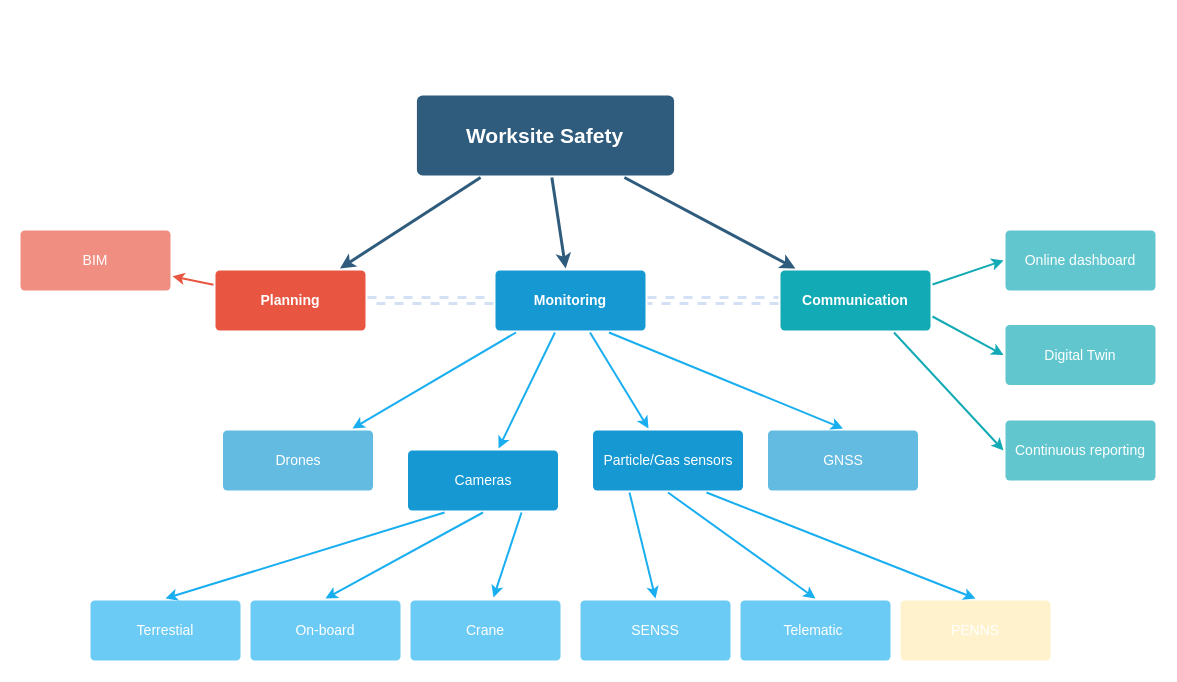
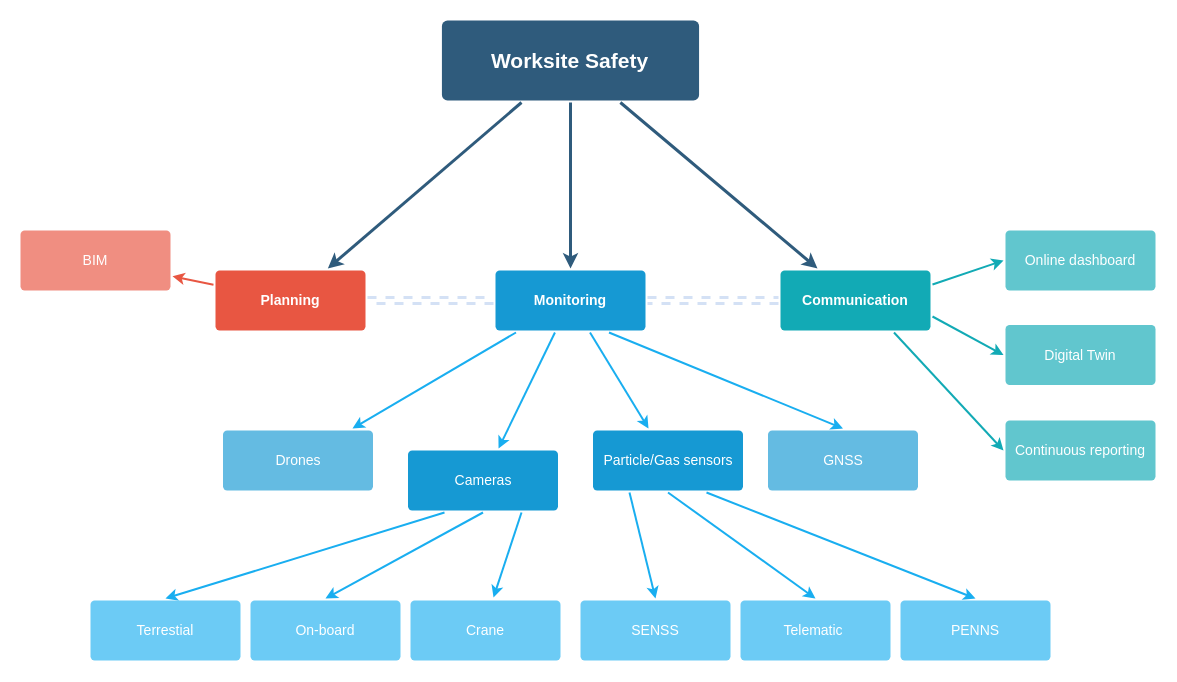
(545, 136) -> (570, 61)
(976, 631) -> (976, 631)
